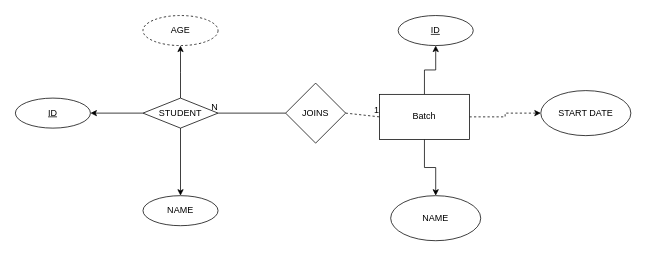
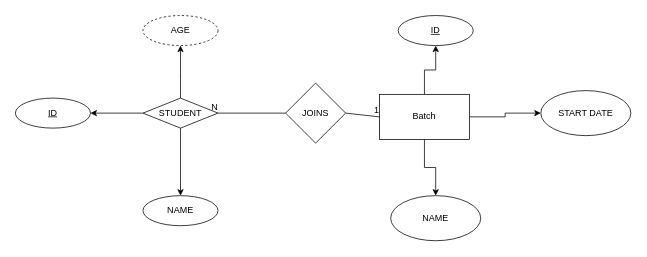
(362, 115) -> (362, 115)
(503, 117) -> (503, 117)
